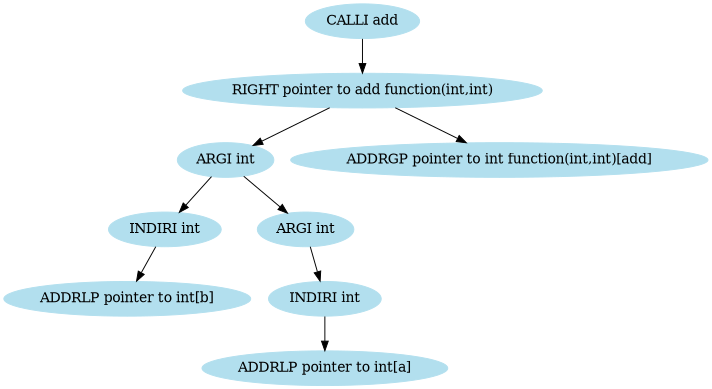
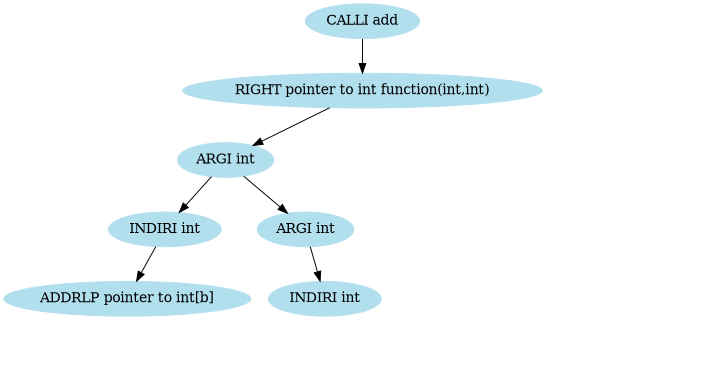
(362, 91) -> (362, 91)
(499, 160) -> none
(325, 368) -> none
